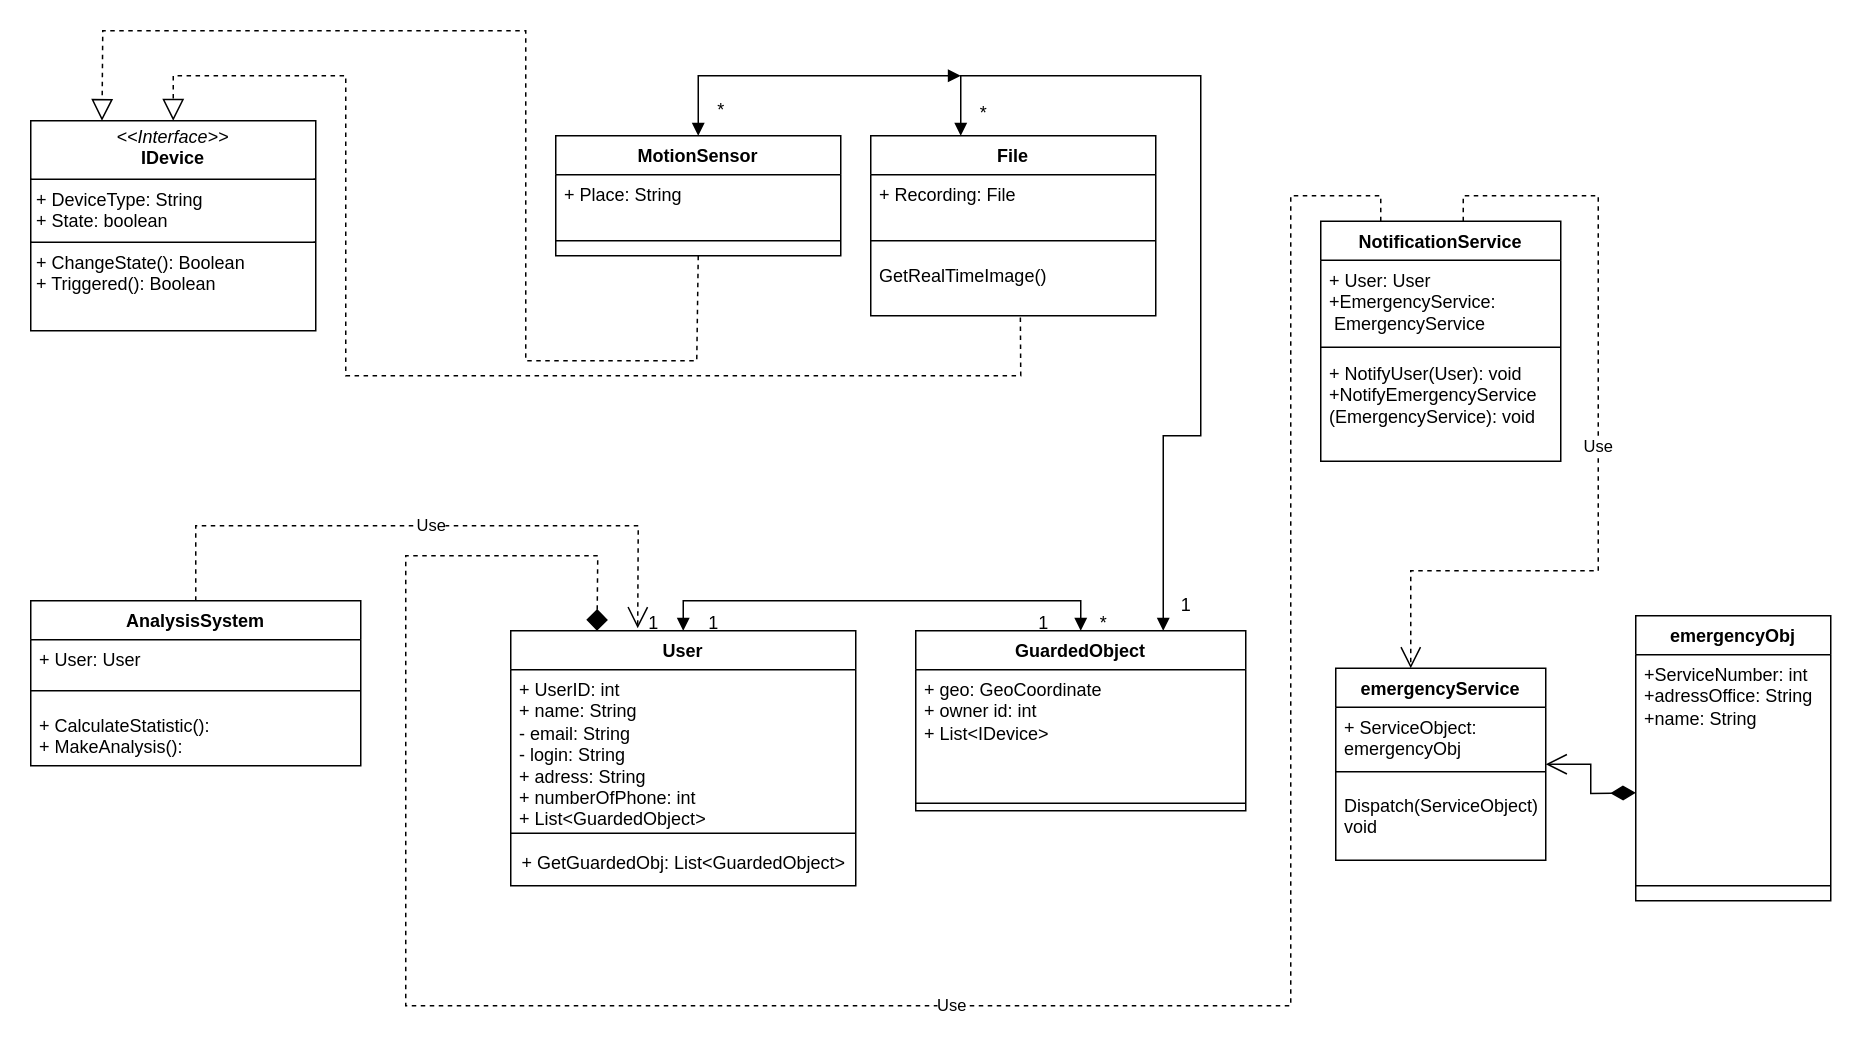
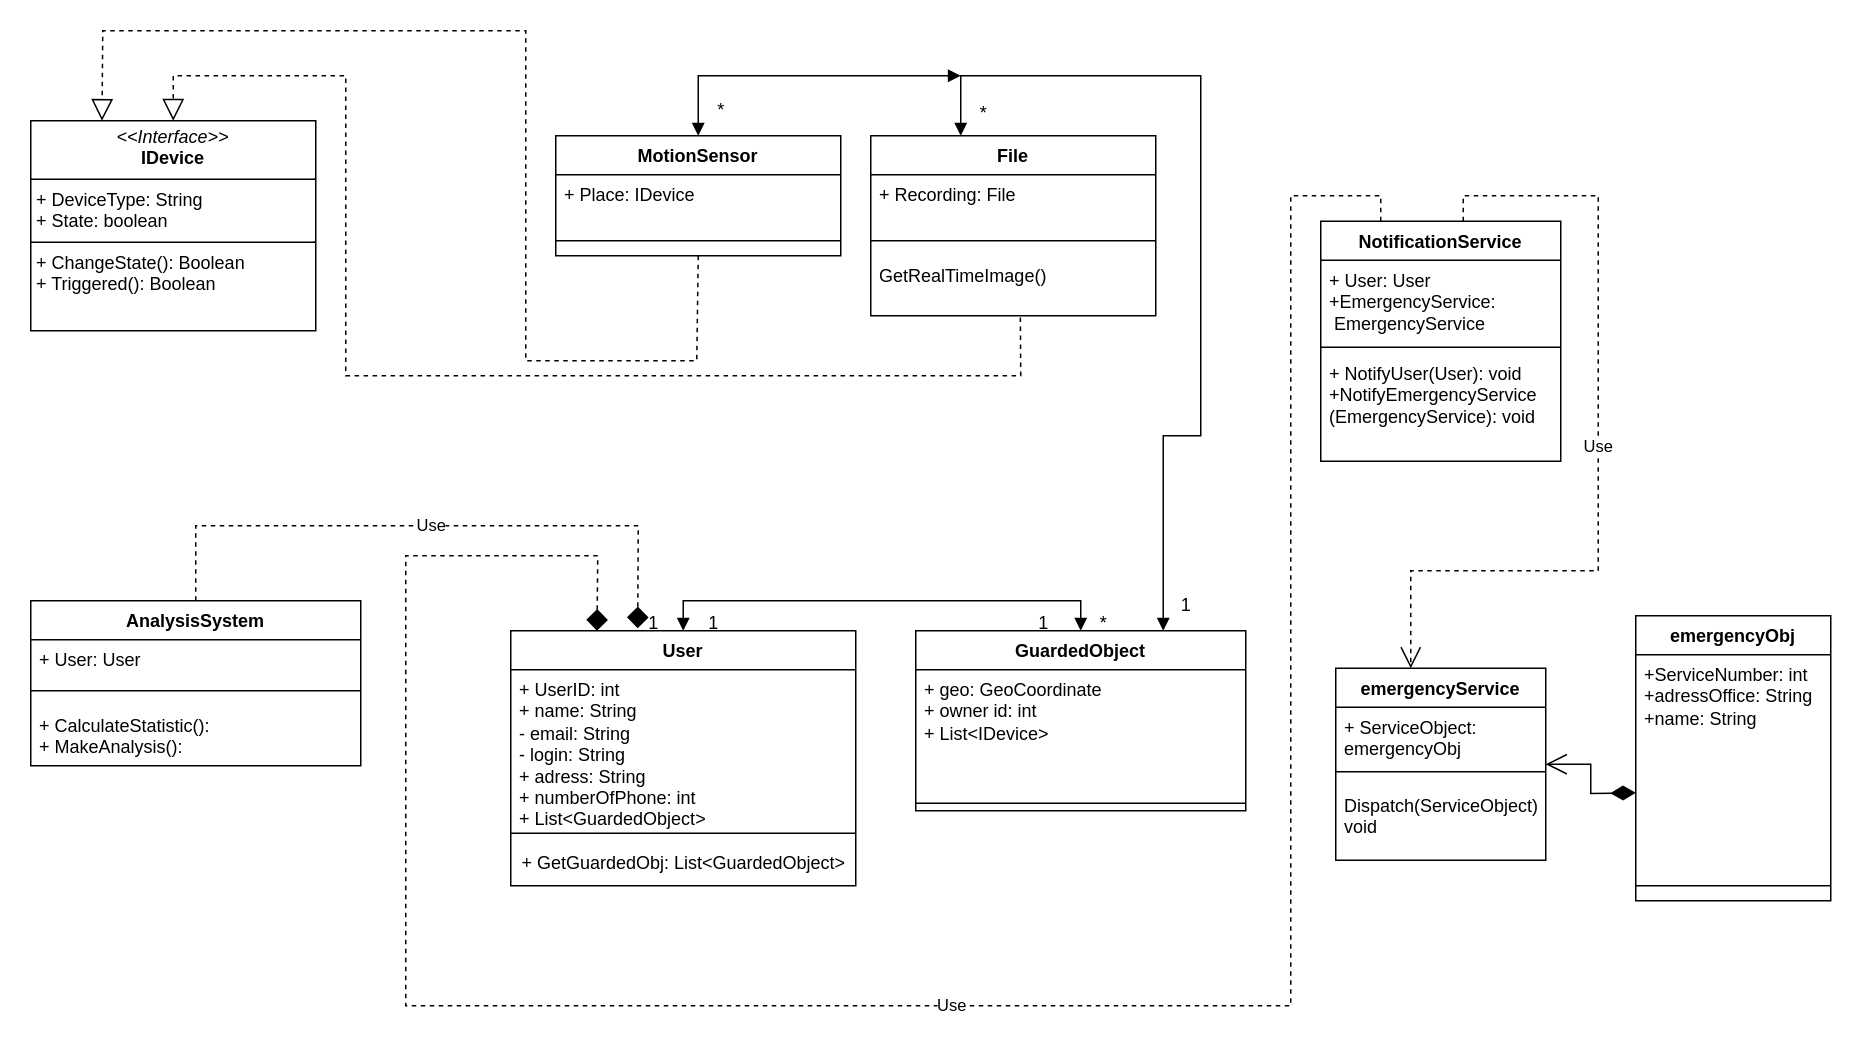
(629, 196) -> (634, 196)
(638, 615) -> (638, 606)
